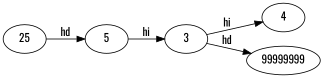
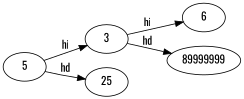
(283, 18) -> (204, 18)
(61, 39) -> (61, 75)
(283, 60) -> (204, 60)
